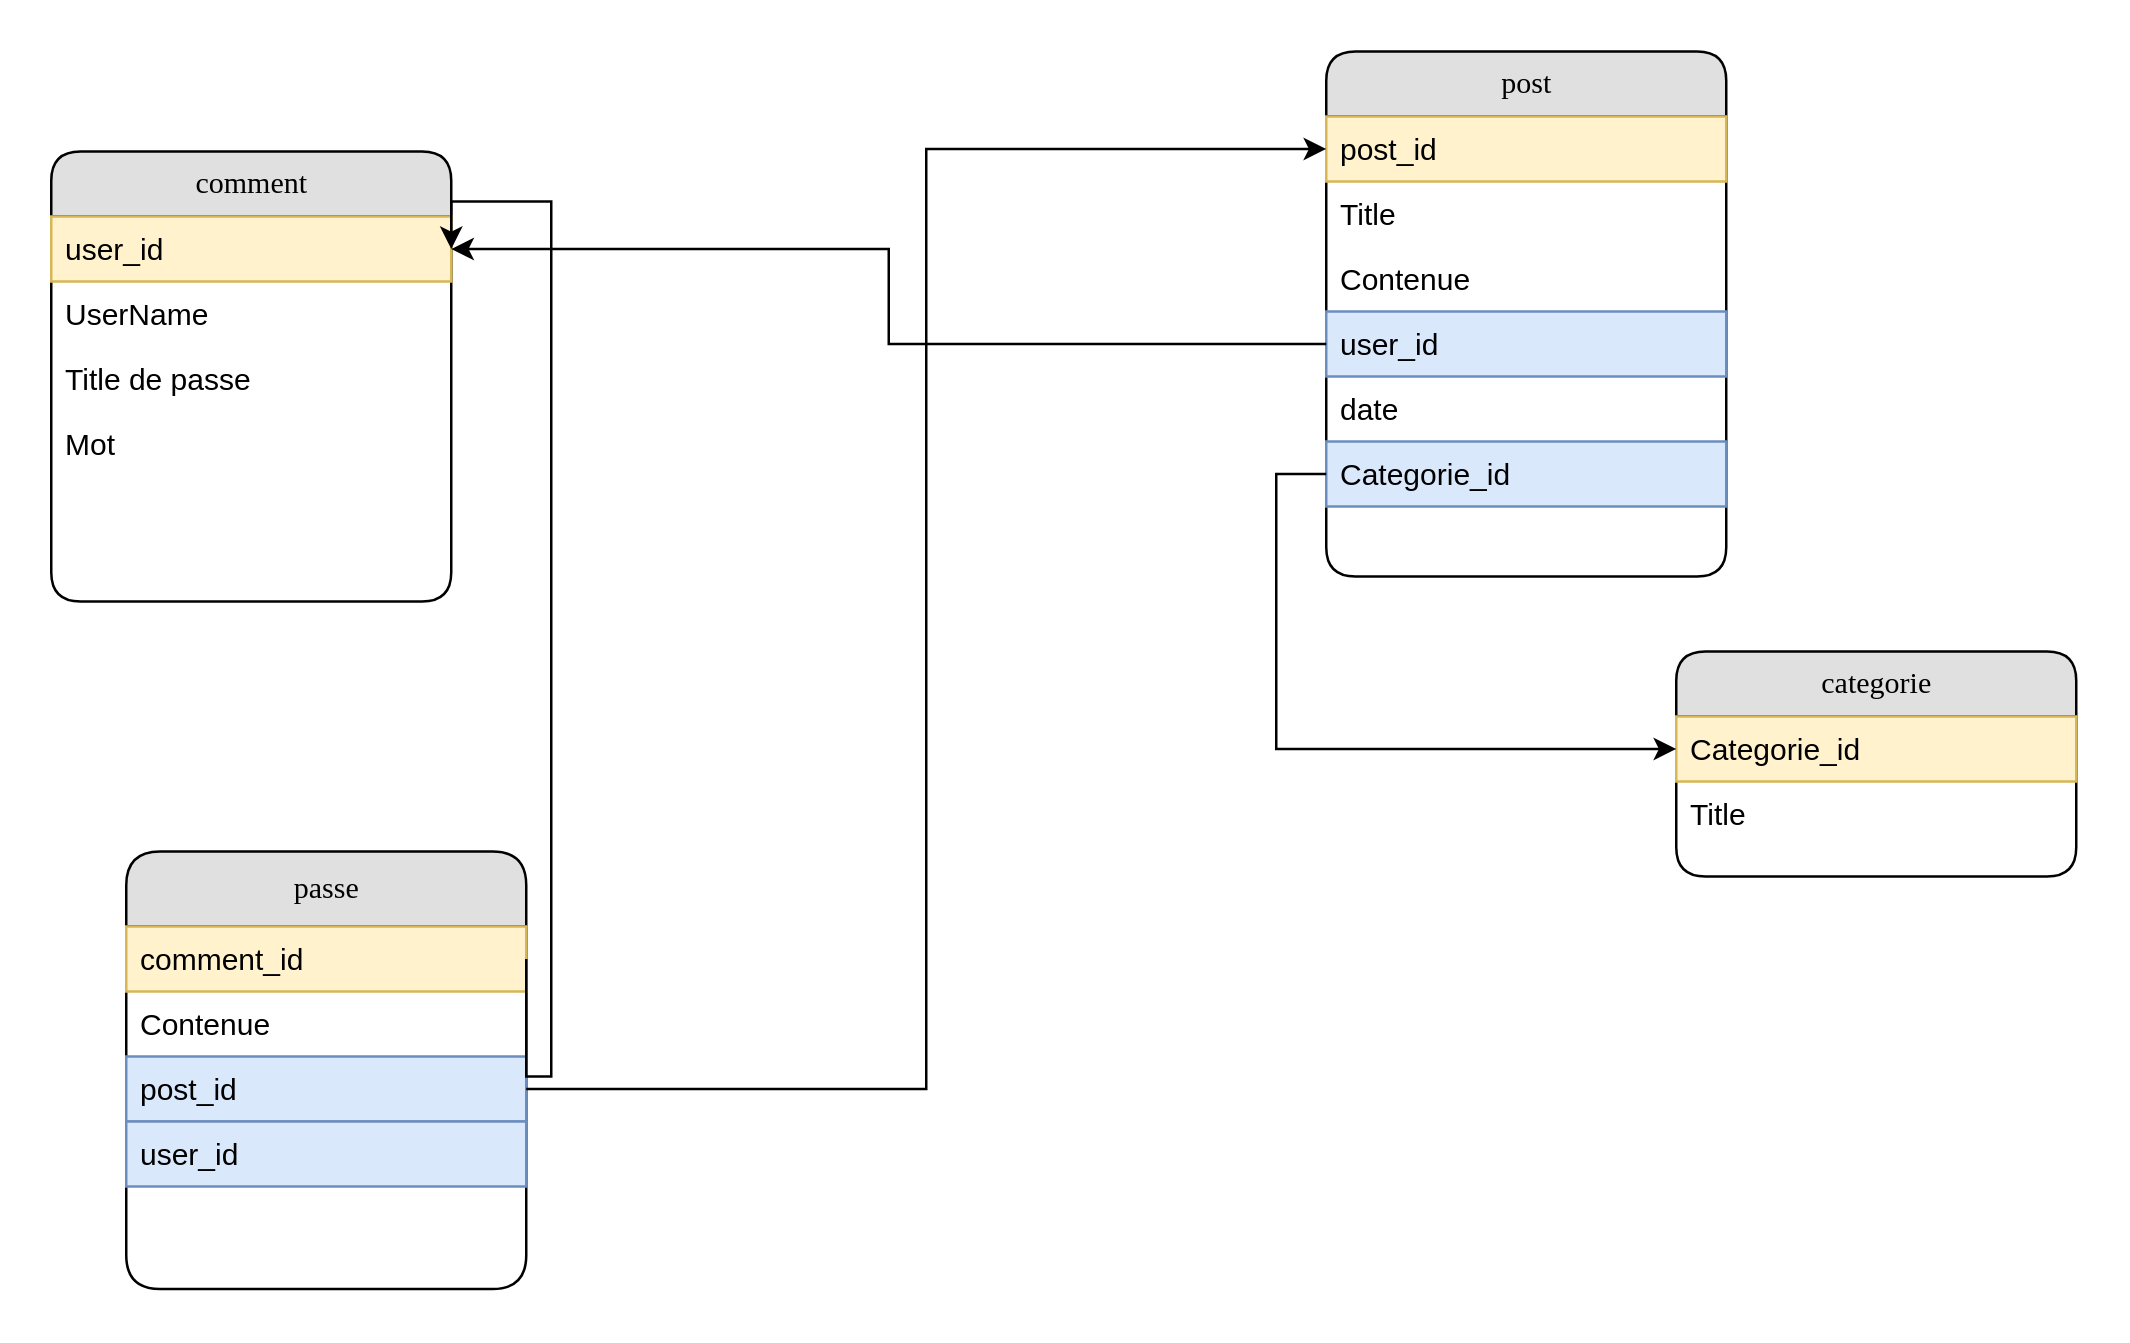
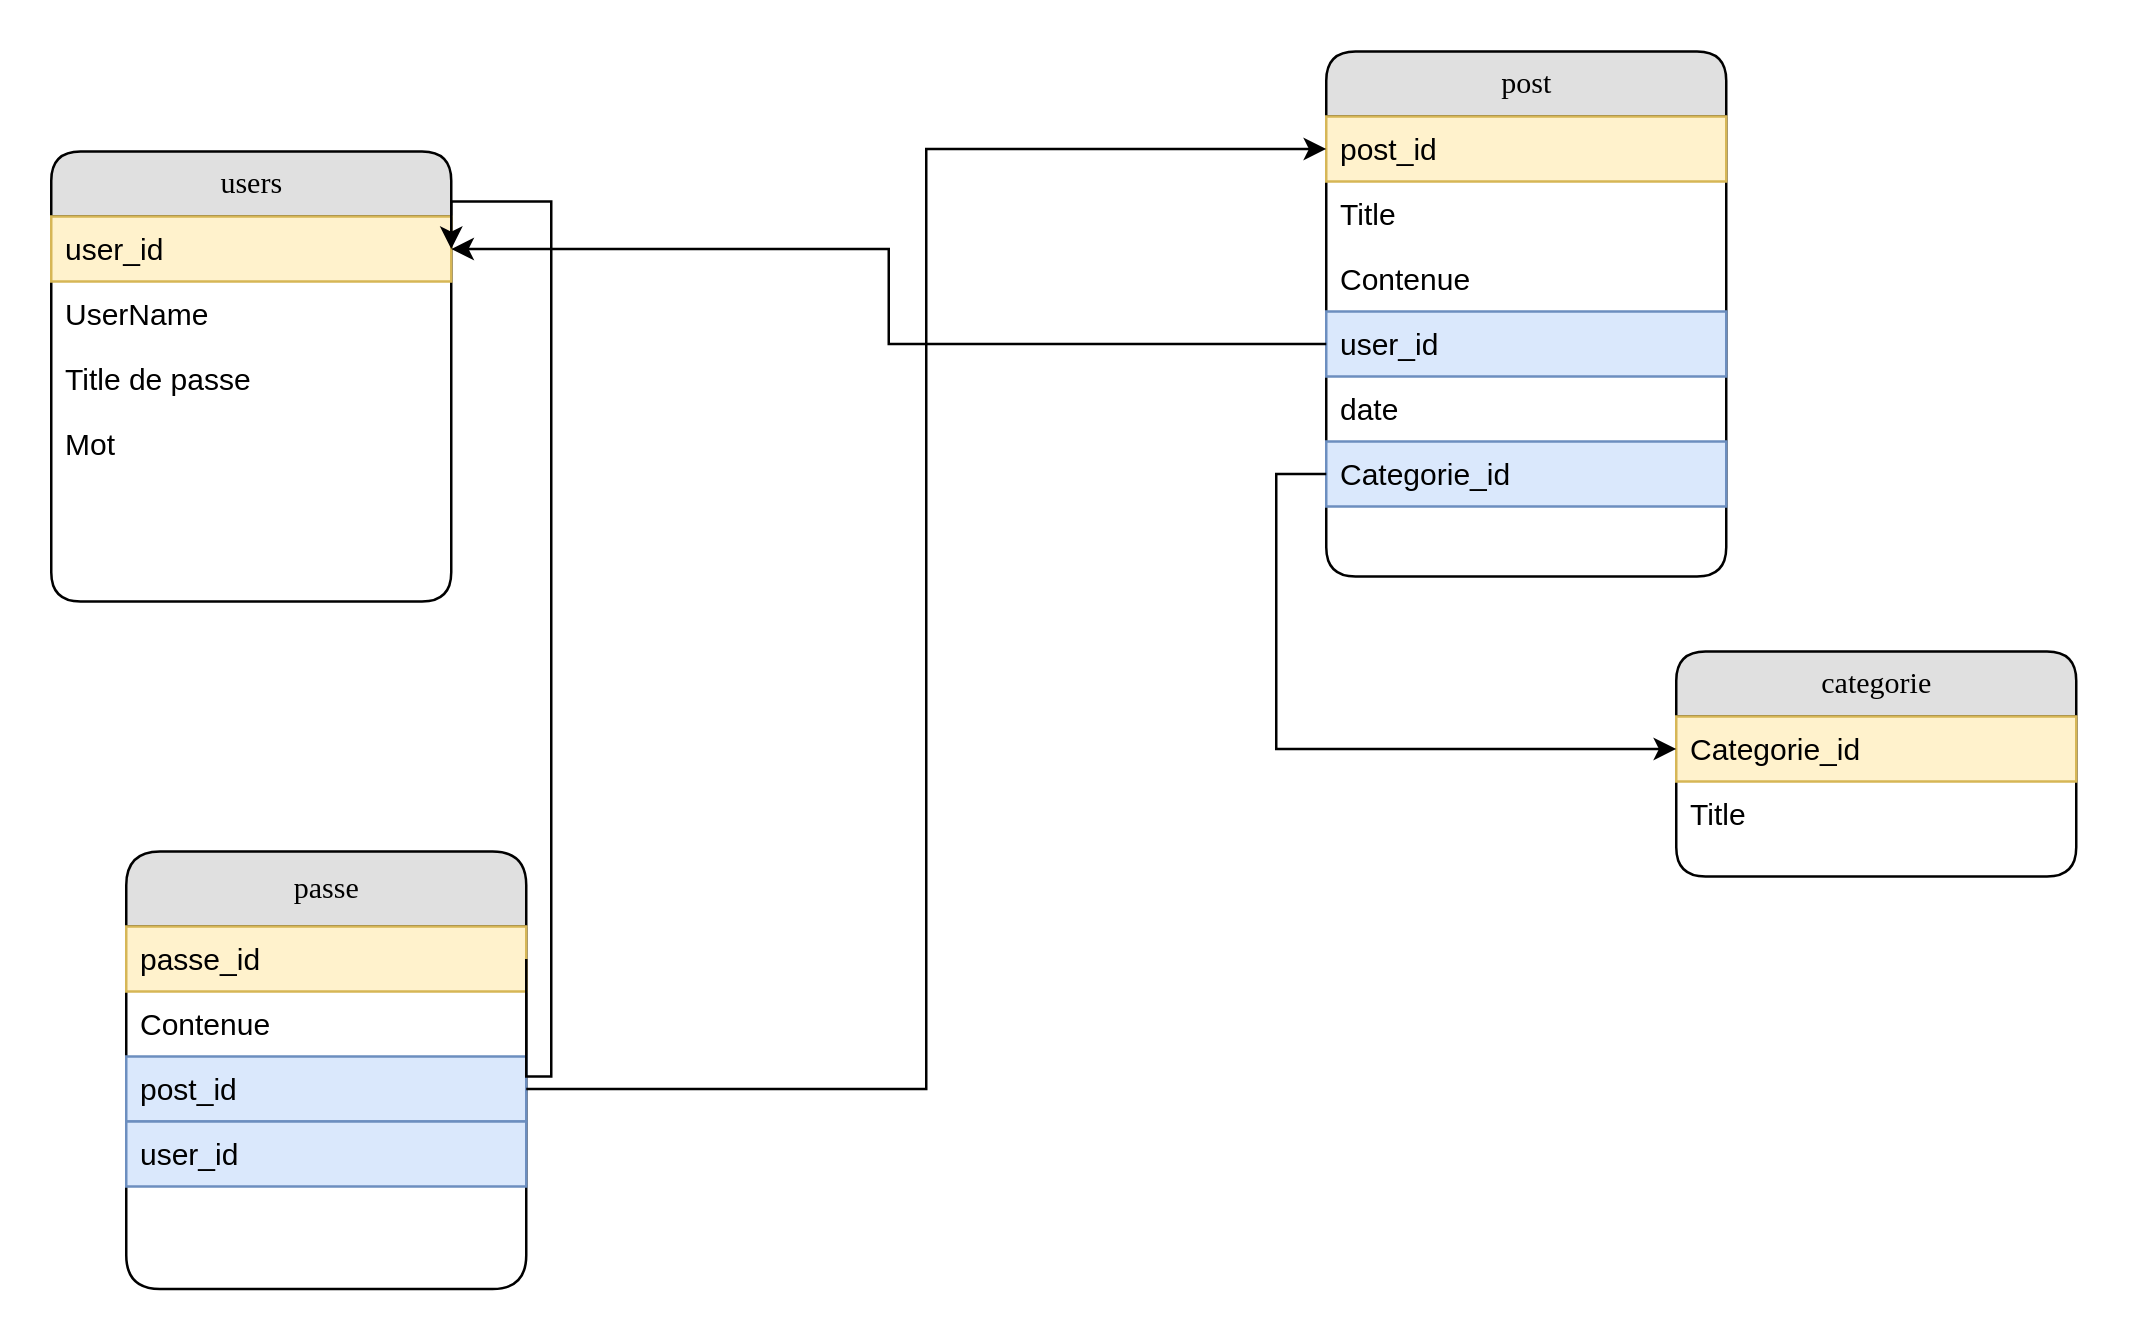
(253, 184) -> (253, 184)
(221, 962) -> (205, 962)
